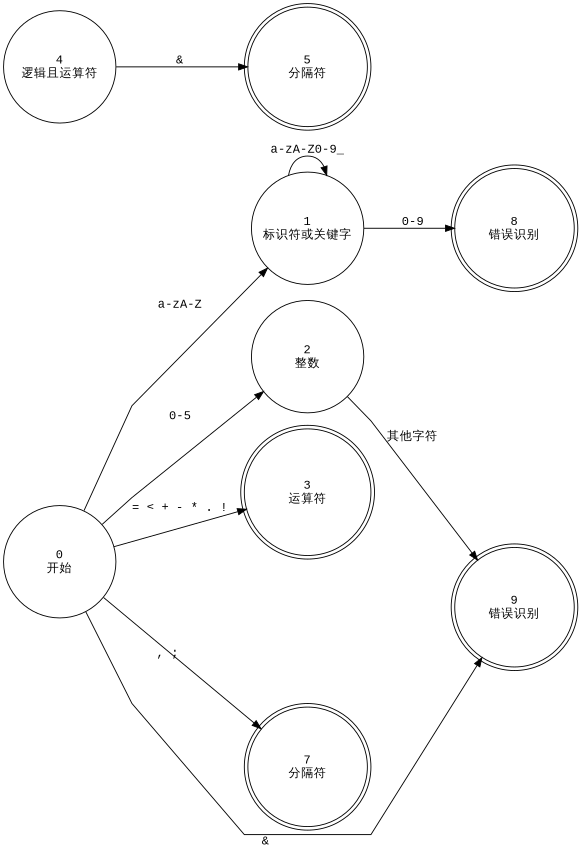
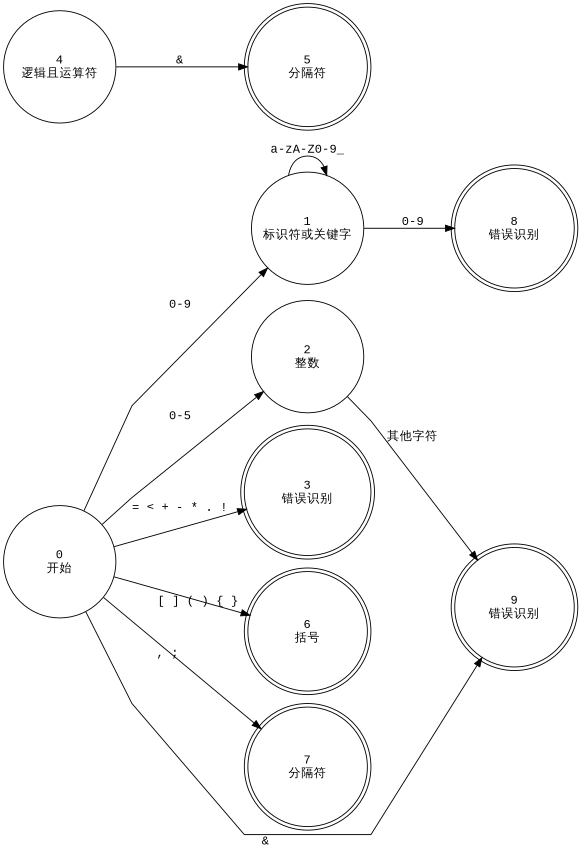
(180, 305) -> (180, 305)
(308, 492) -> (308, 492)
none -> (308, 631)
